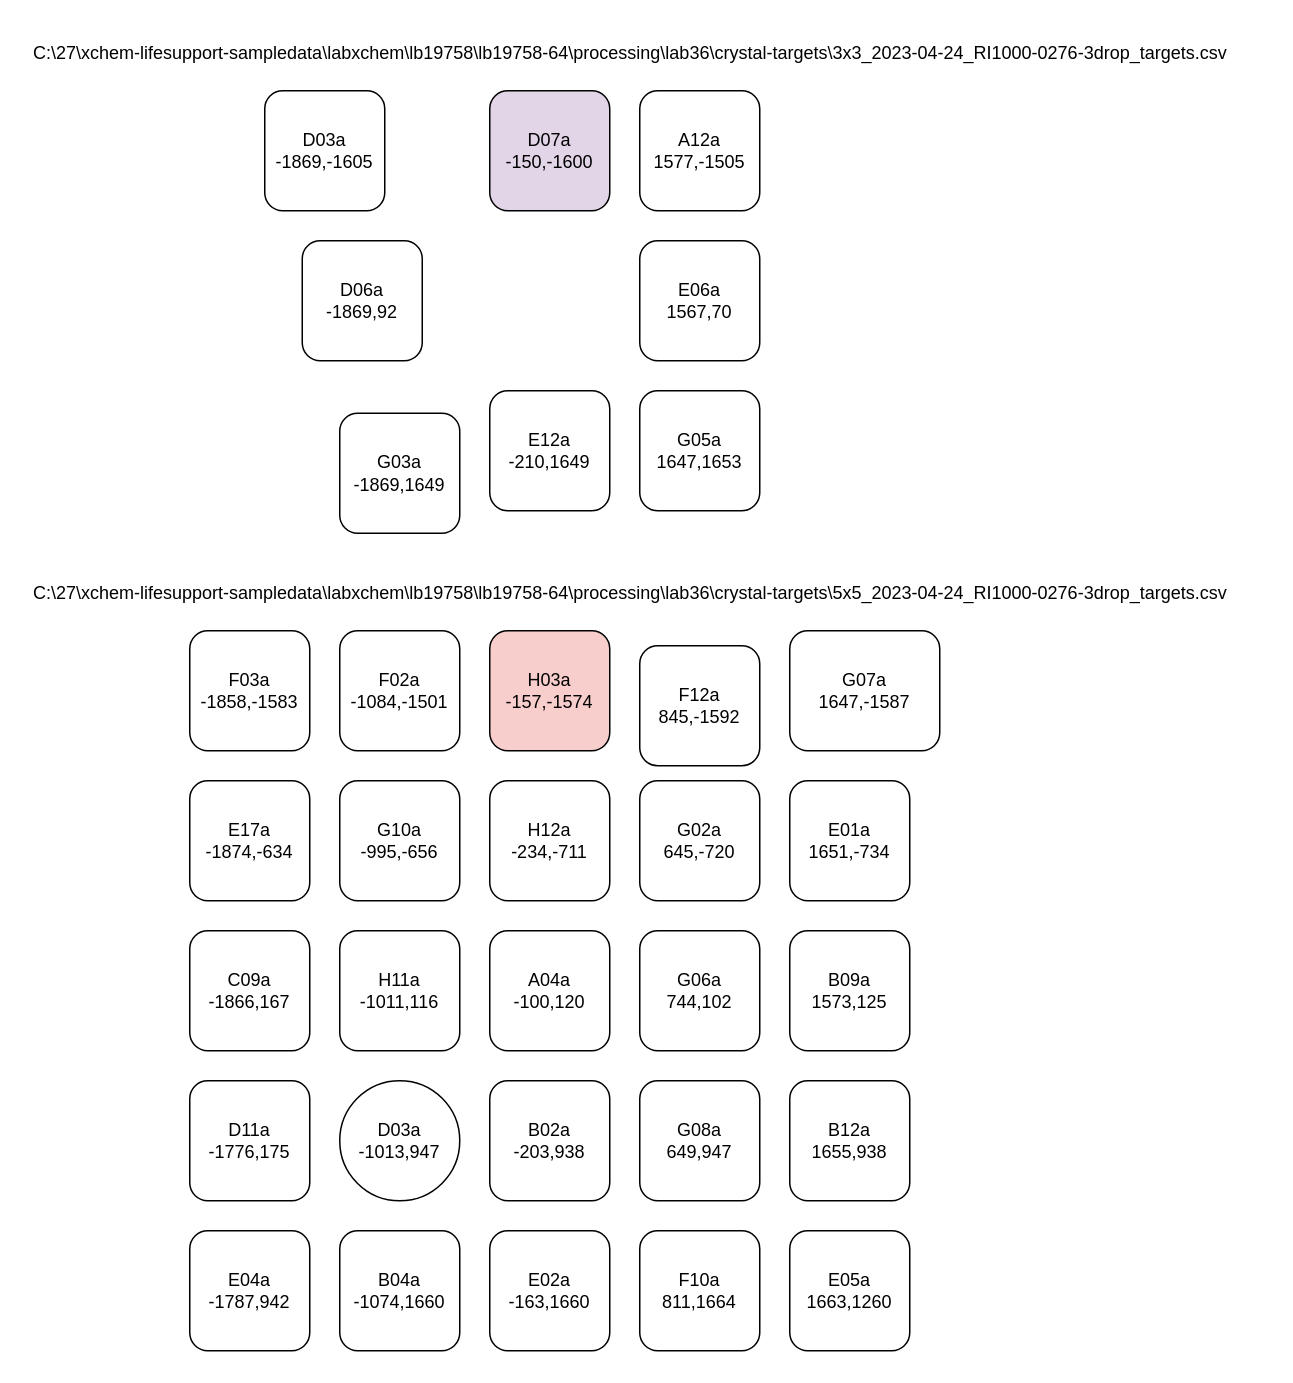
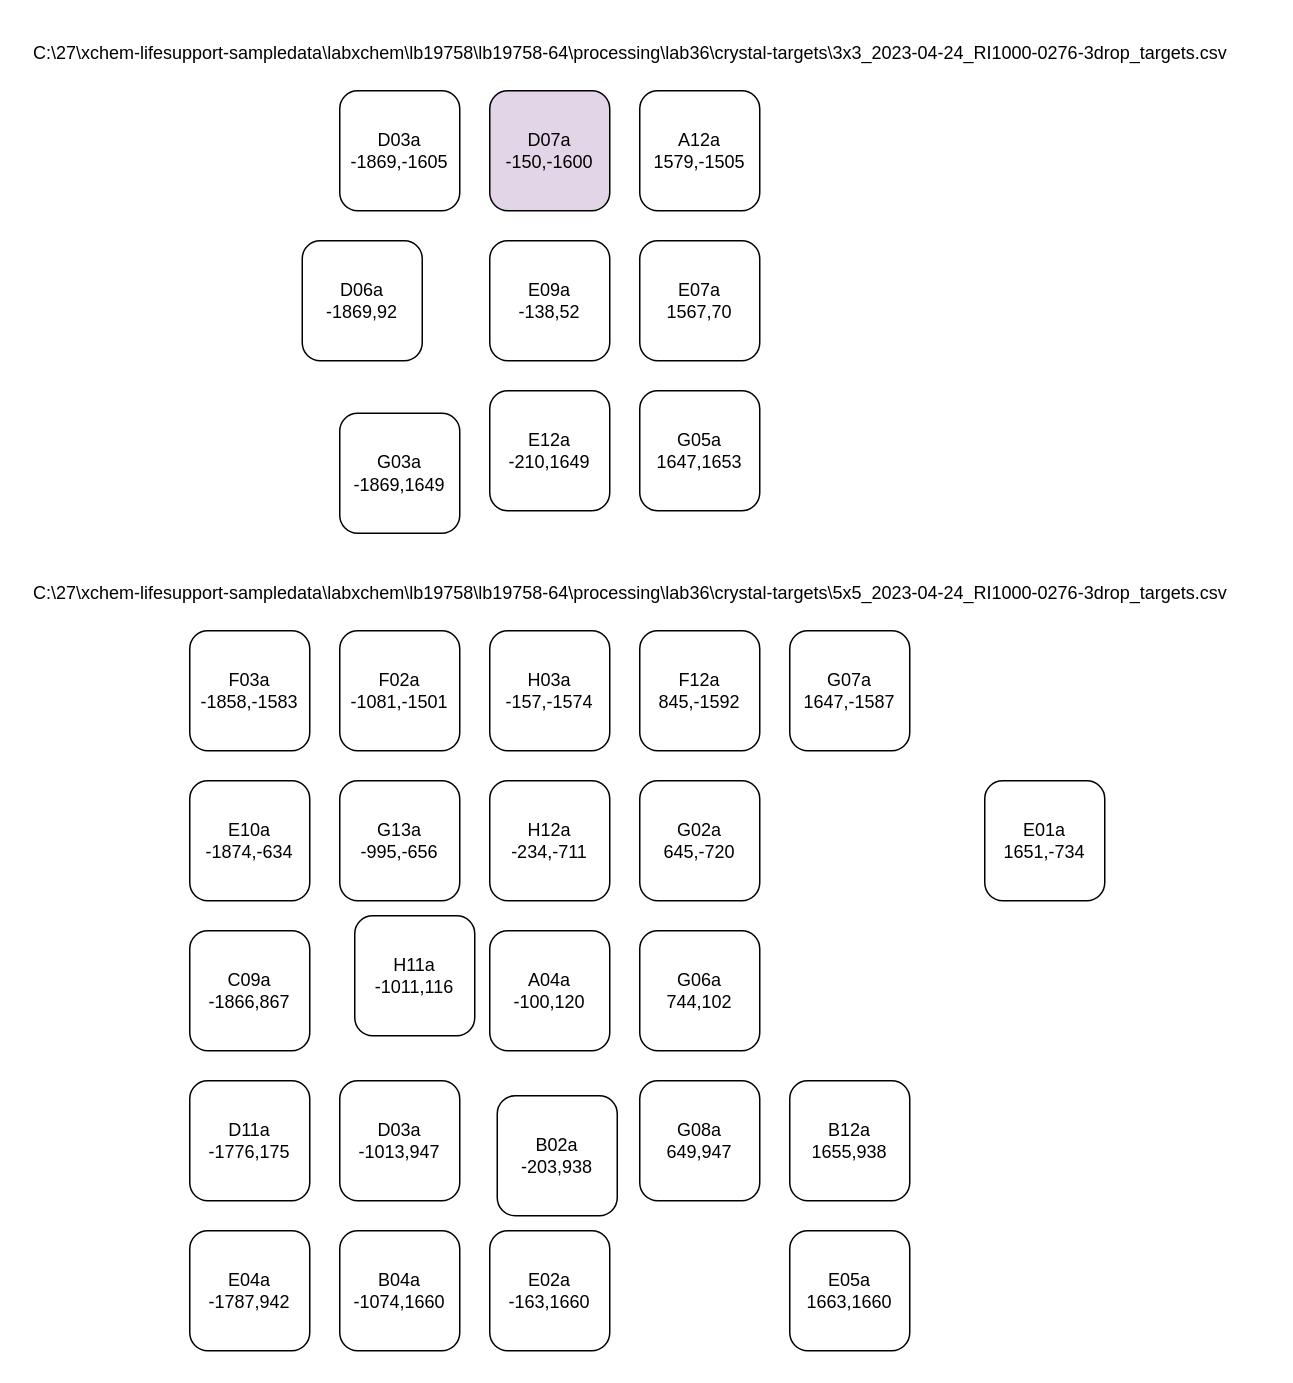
(325, 151) -> (400, 151)
(700, 151) -> (700, 151)
none -> (550, 301)
(700, 301) -> (700, 301)
(400, 691) -> (400, 691)
(550, 691) -> (550, 691)
(865, 691) -> (850, 691)
(700, 706) -> (700, 691)
(250, 841) -> (250, 841)
(400, 841) -> (400, 841)
(850, 841) -> (1045, 841)
(250, 991) -> (250, 991)
(400, 991) -> (415, 976)
(850, 991) -> none
(400, 1141) -> (400, 1141)
(550, 1141) -> (557, 1156)
(700, 1291) -> none
(850, 1291) -> (850, 1291)
